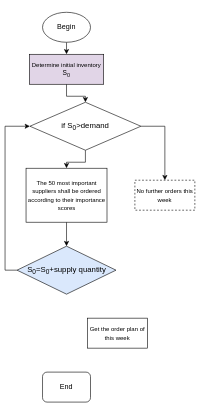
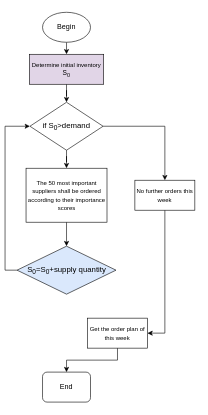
(85, 126) -> (66, 126)
(165, 195) -> (165, 195)
none -> (152, 333)
none -> (117, 355)
